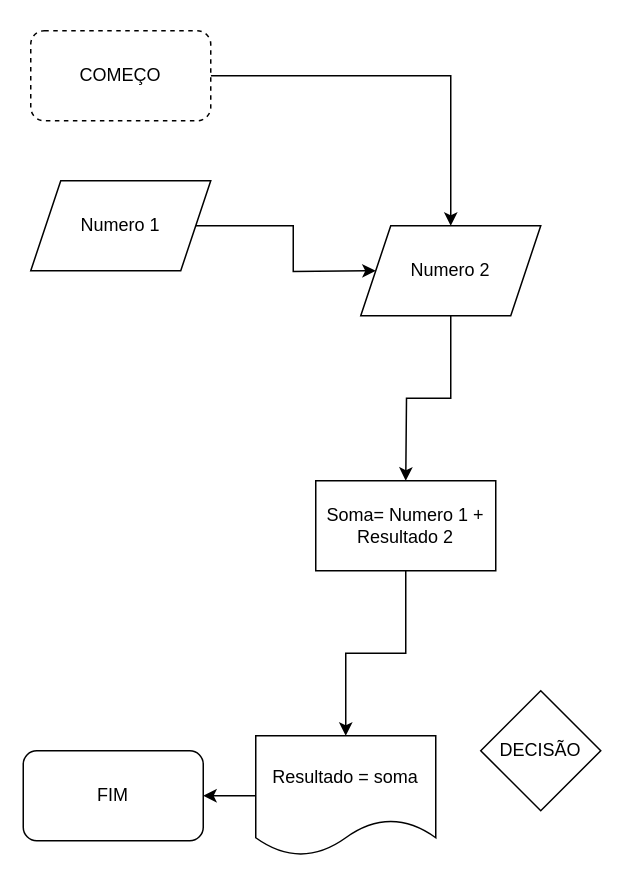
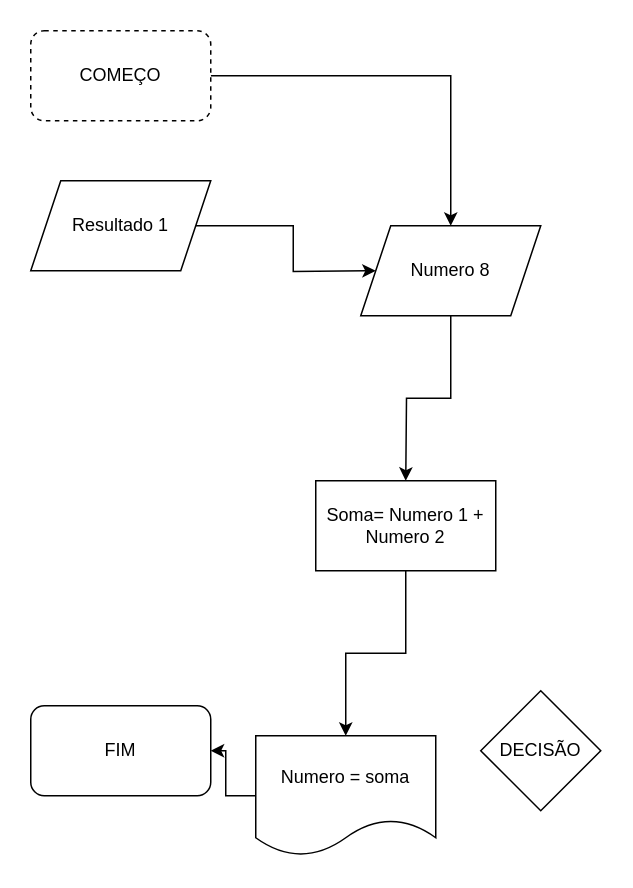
(121, 226) -> (121, 226)
(451, 271) -> (451, 271)
(406, 526) -> (406, 526)
(346, 778) -> (346, 778)
(113, 796) -> (121, 751)
